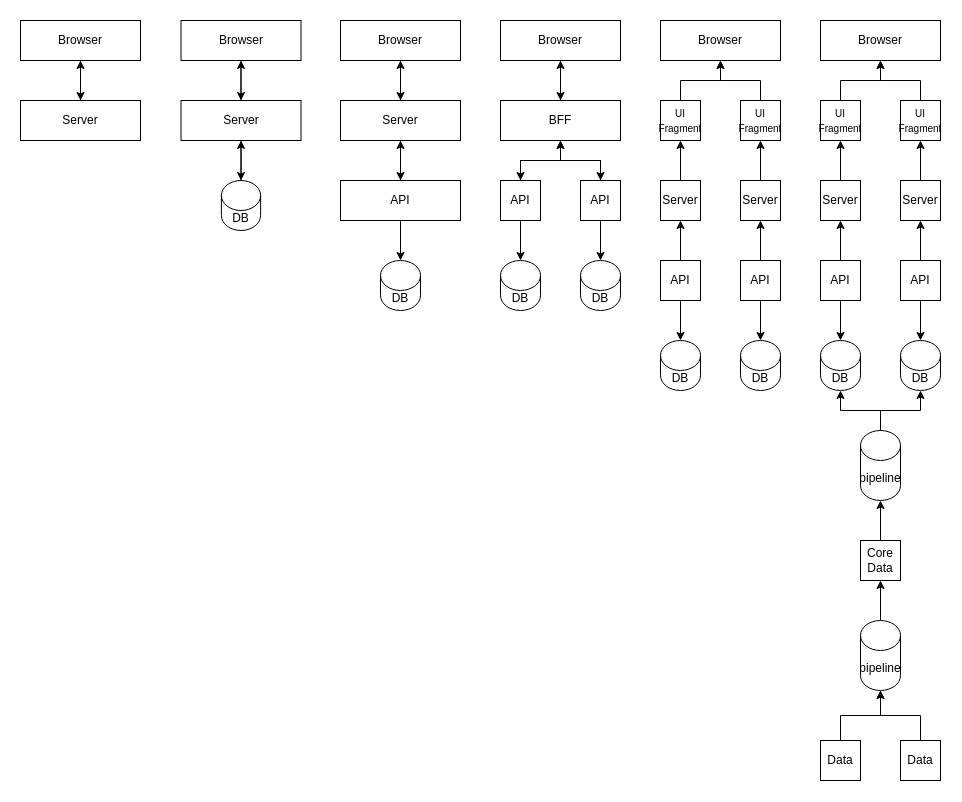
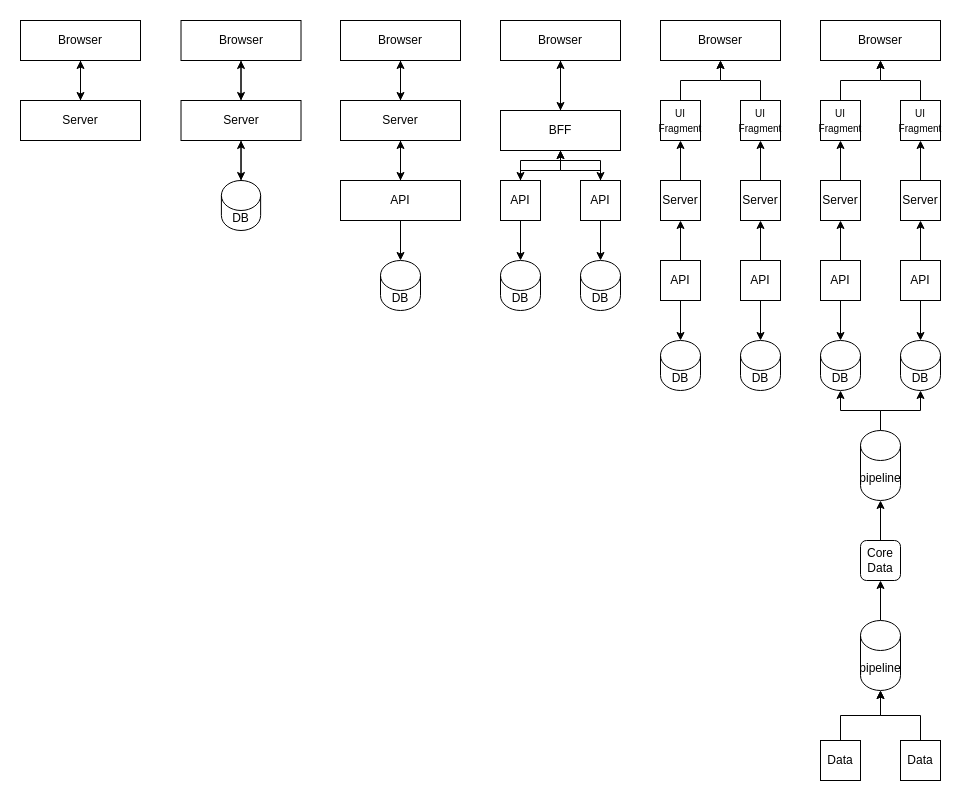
(561, 121) -> (561, 131)
(881, 561) -> (881, 561)
